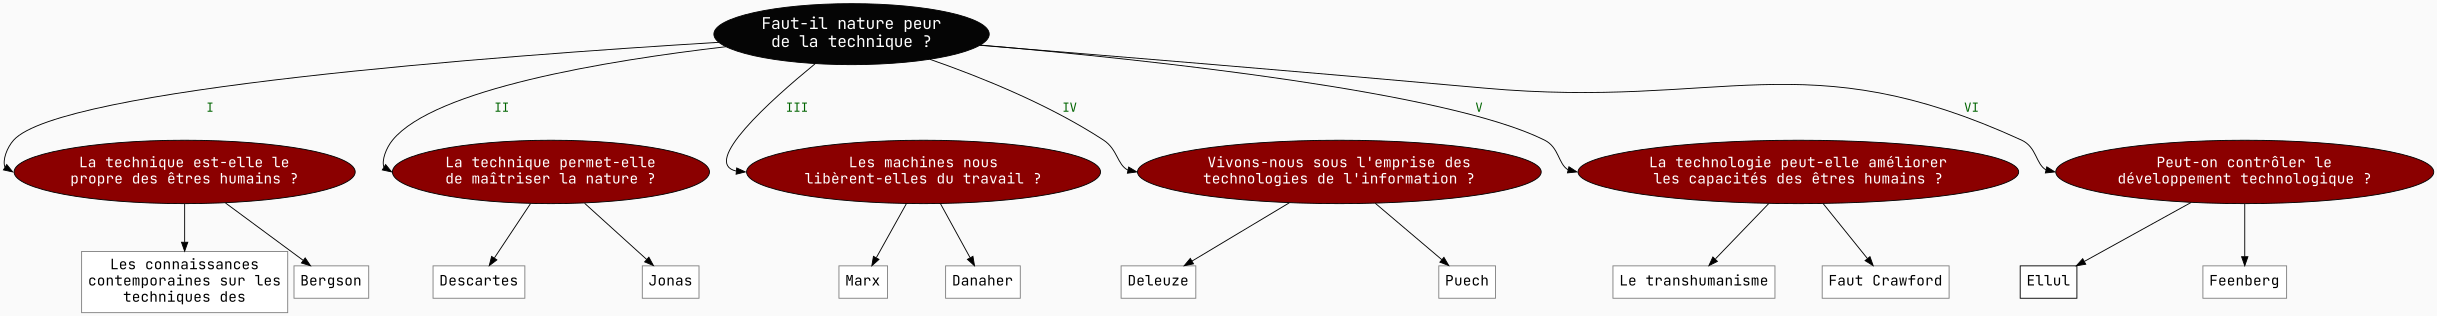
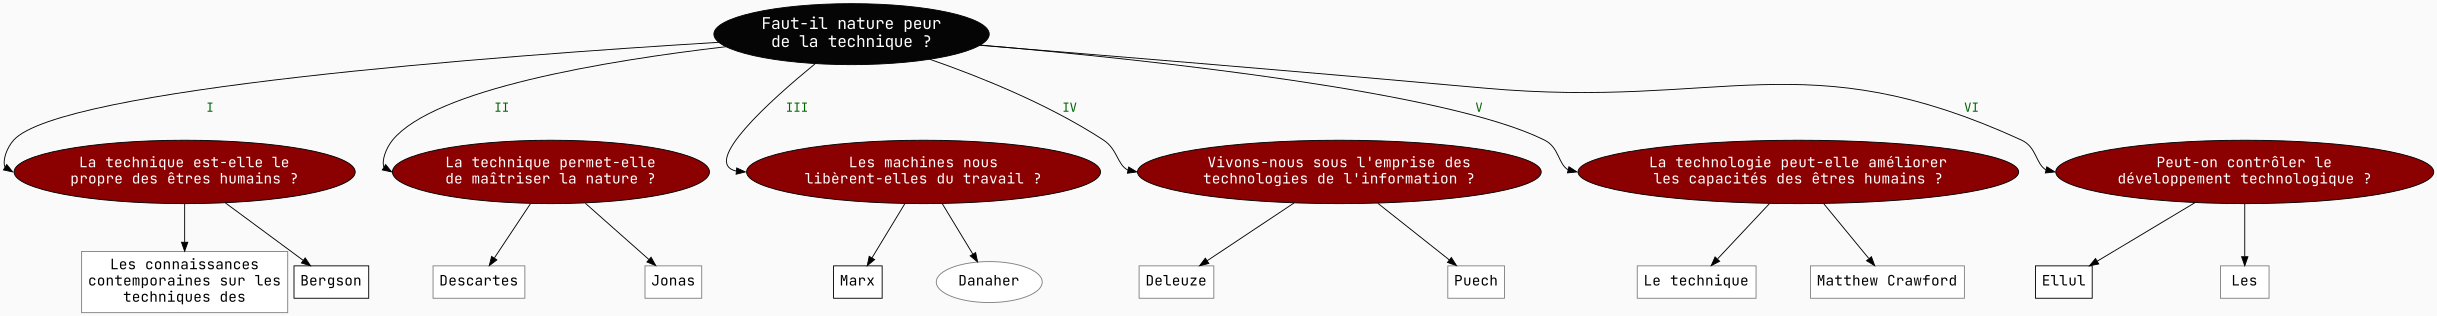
(331, 282) -> (331, 282)
(863, 282) -> (858, 282)
(983, 282) -> (989, 282)
(1694, 282) -> (1697, 282)
(1886, 282) -> (1887, 282)
(2245, 282) -> (2245, 282)
